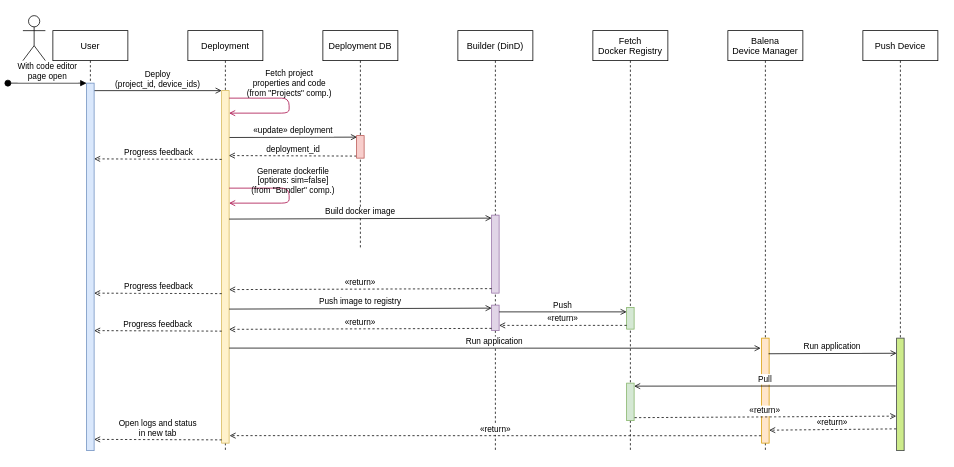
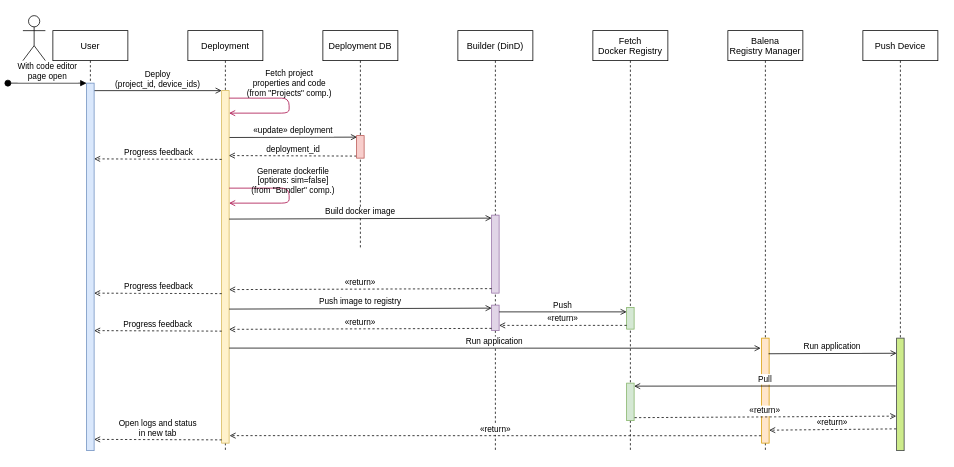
(765, 41) -> (765, 41)
